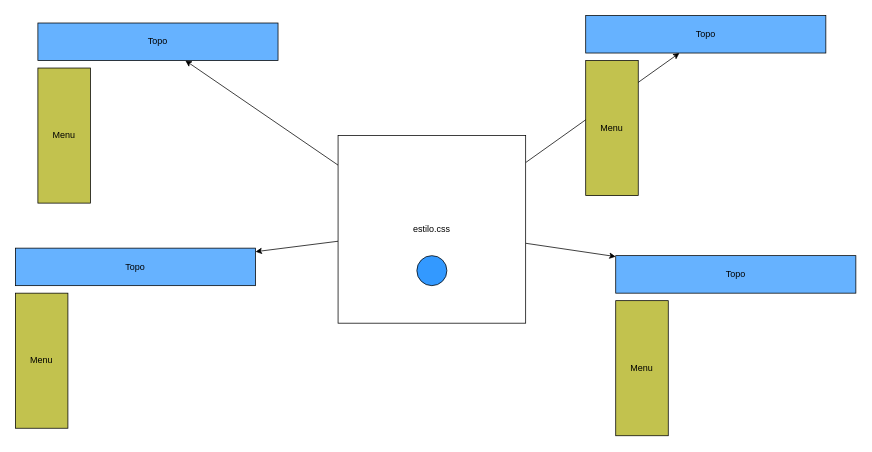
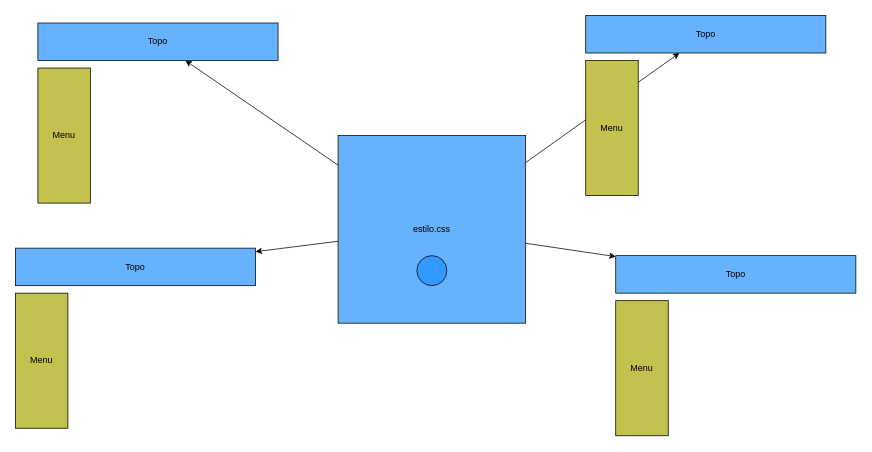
(432, 229) -> (432, 229)
